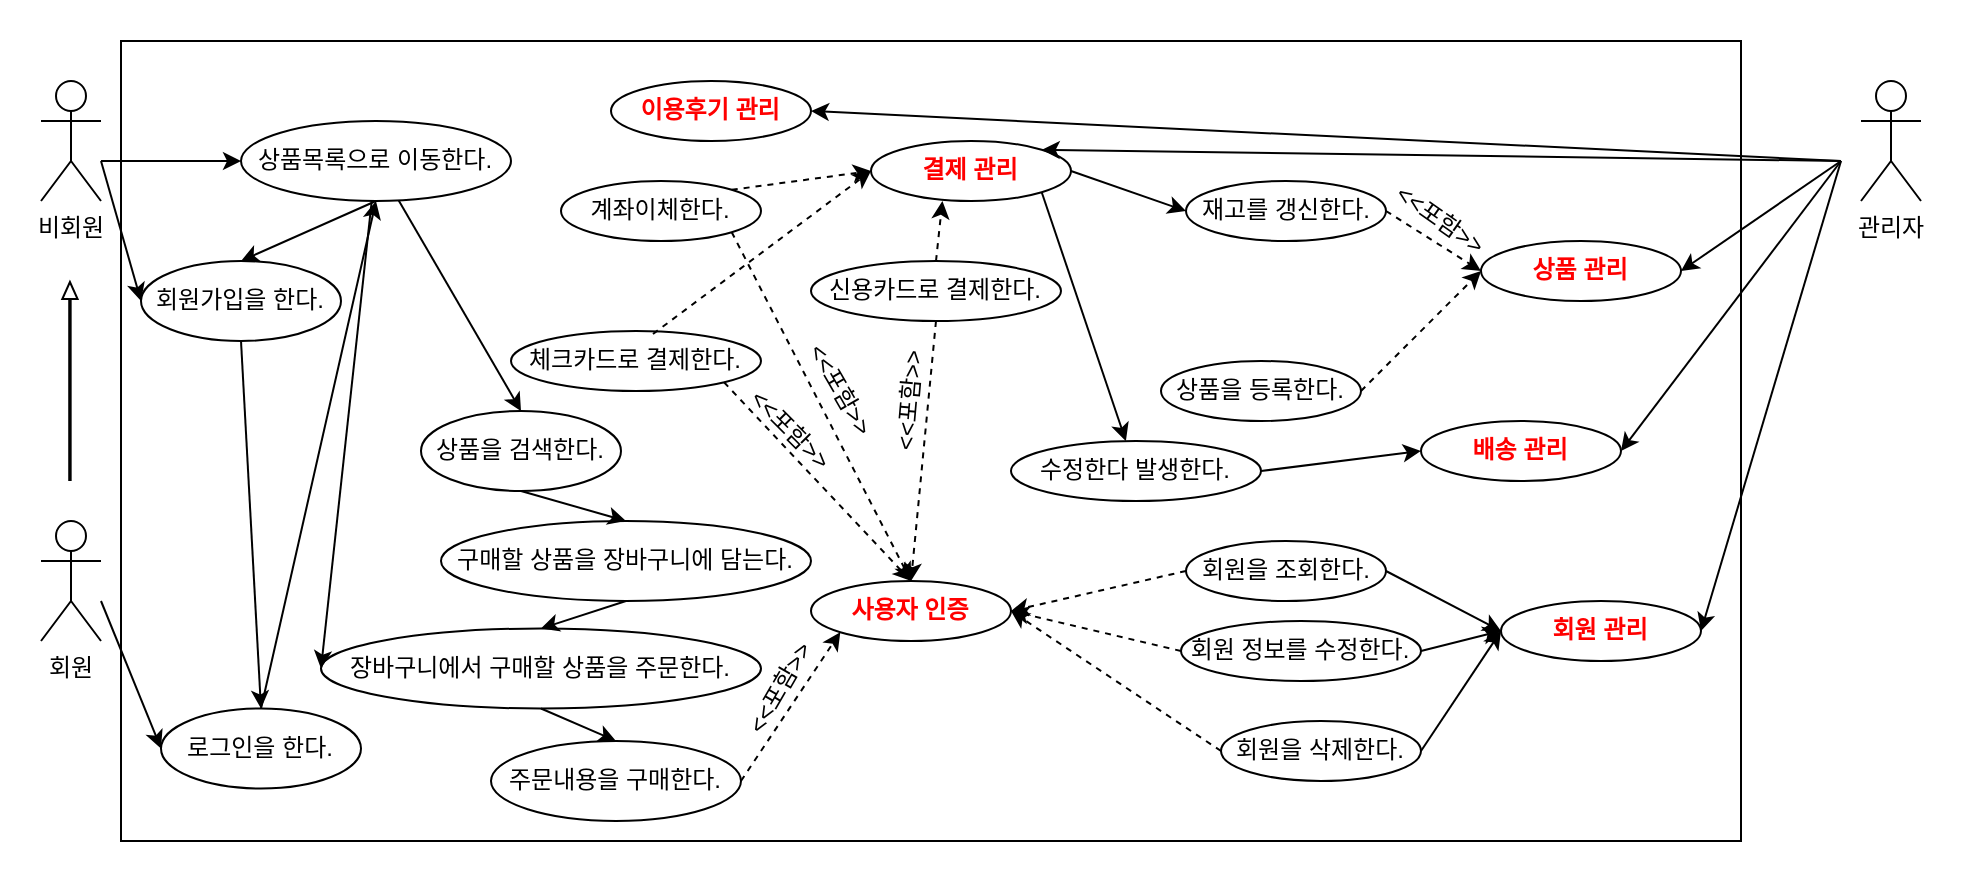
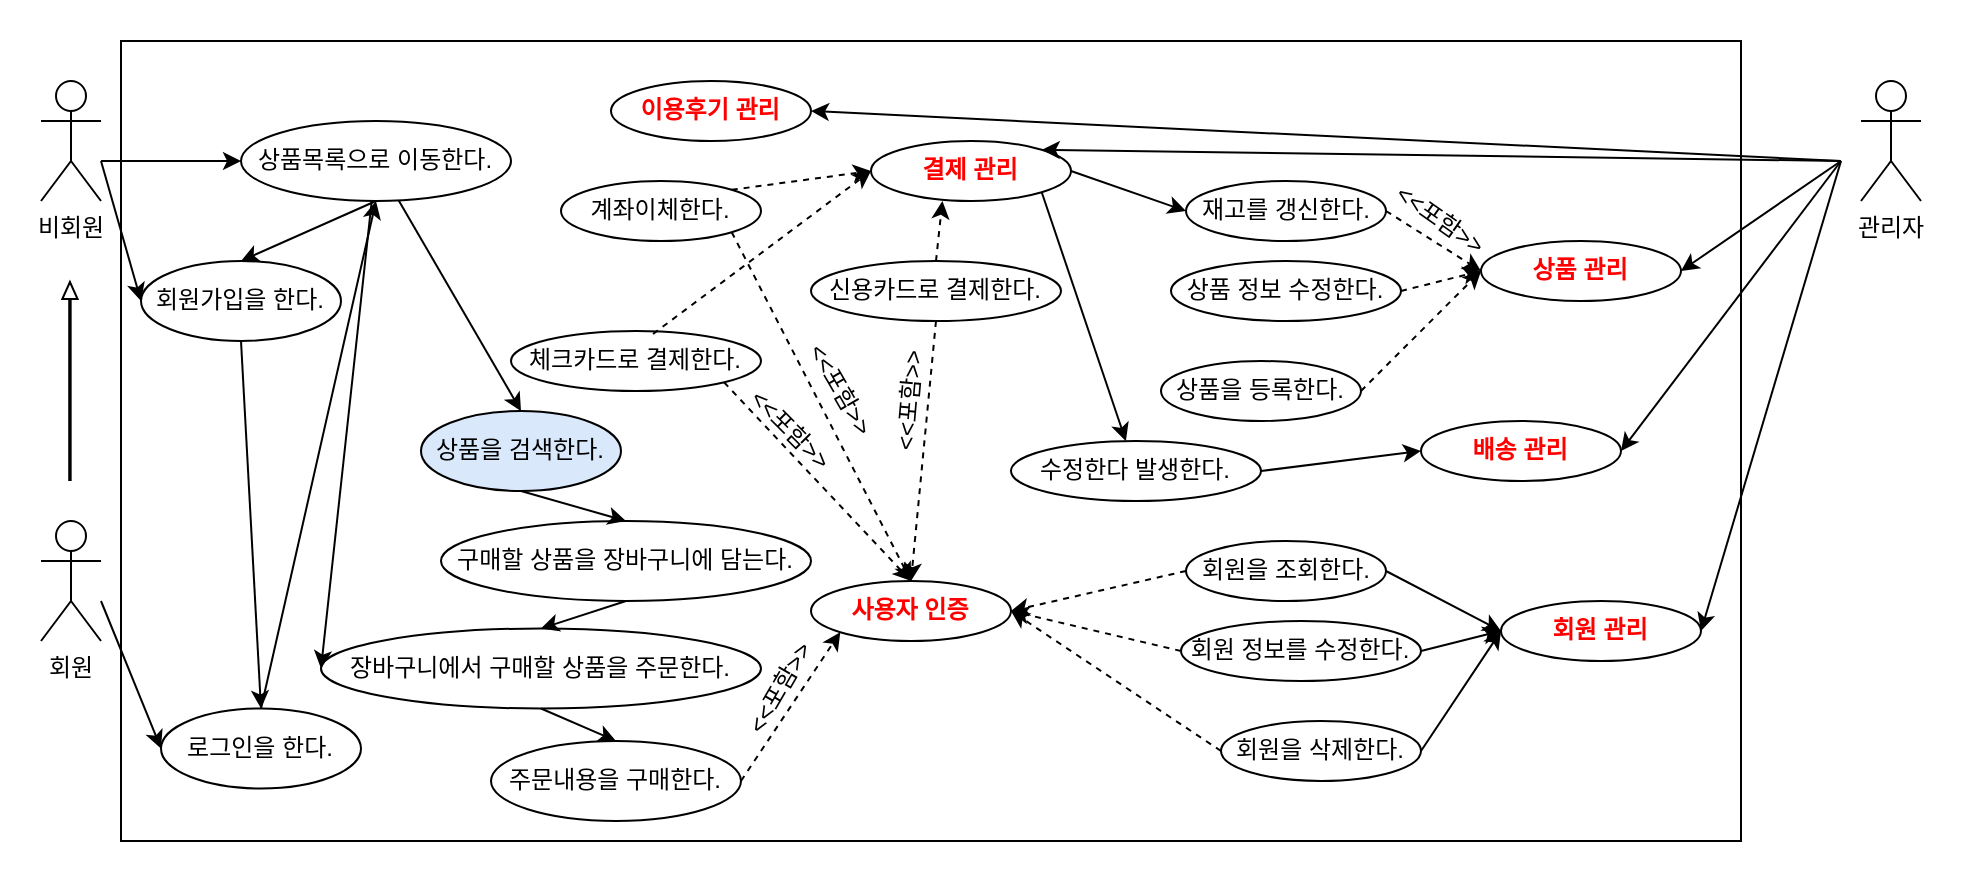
none -> (1434, 283)
none -> (1286, 291)
(521, 451) -> (521, 451)
